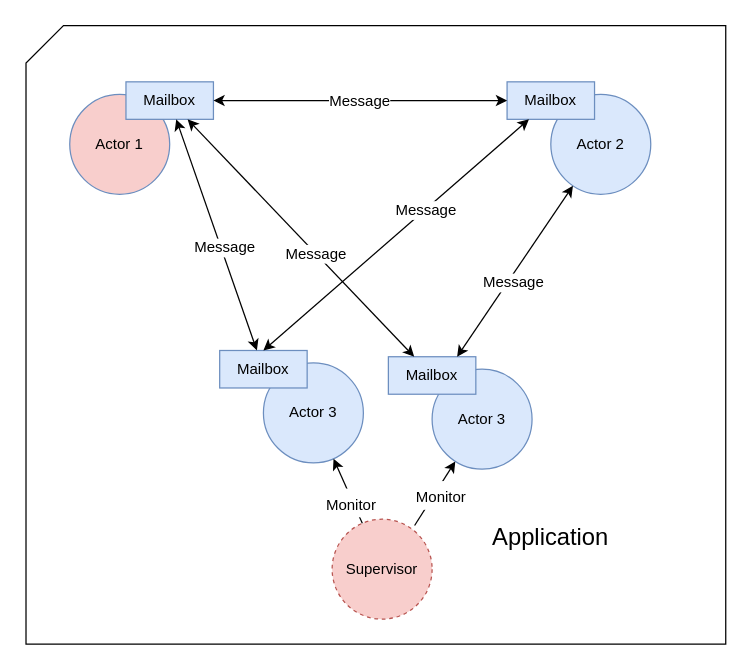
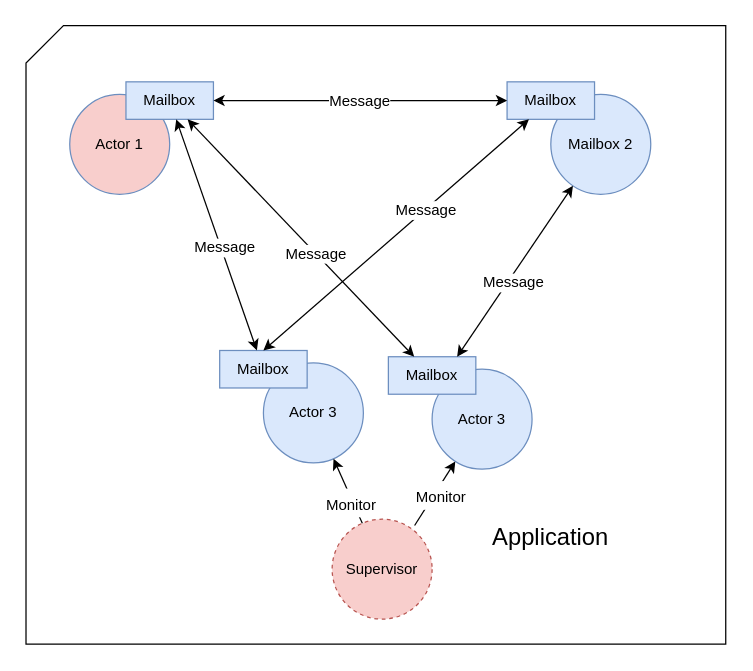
(601, 144) -> (601, 144)
